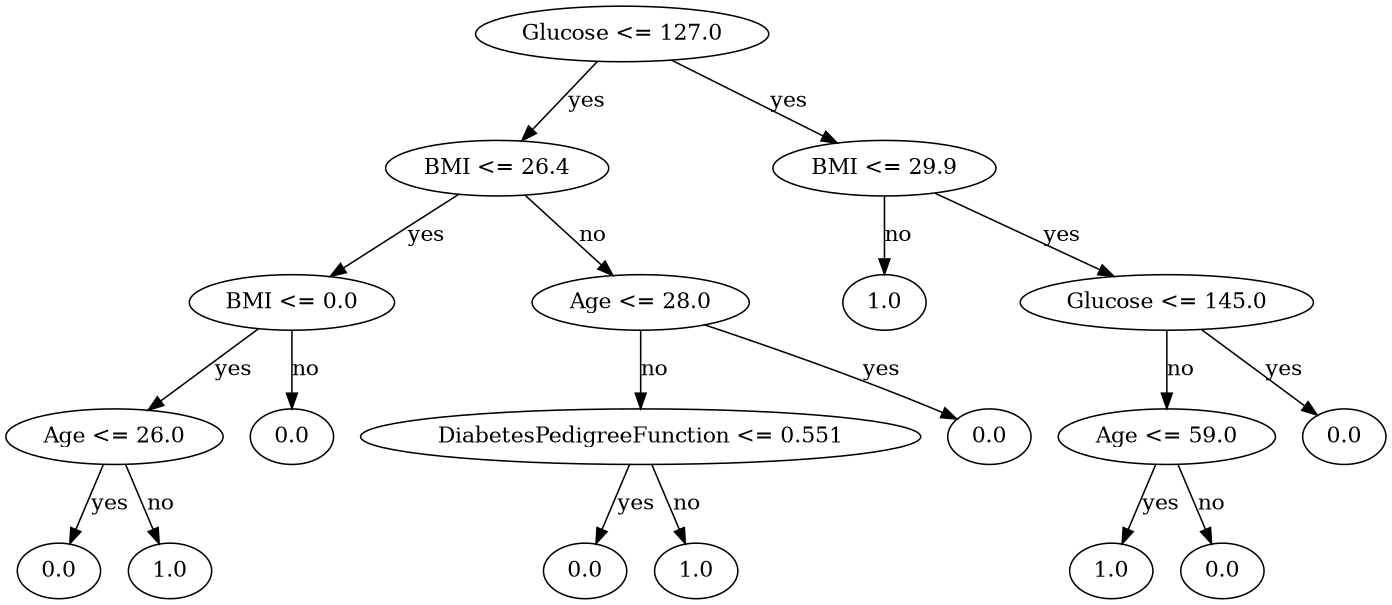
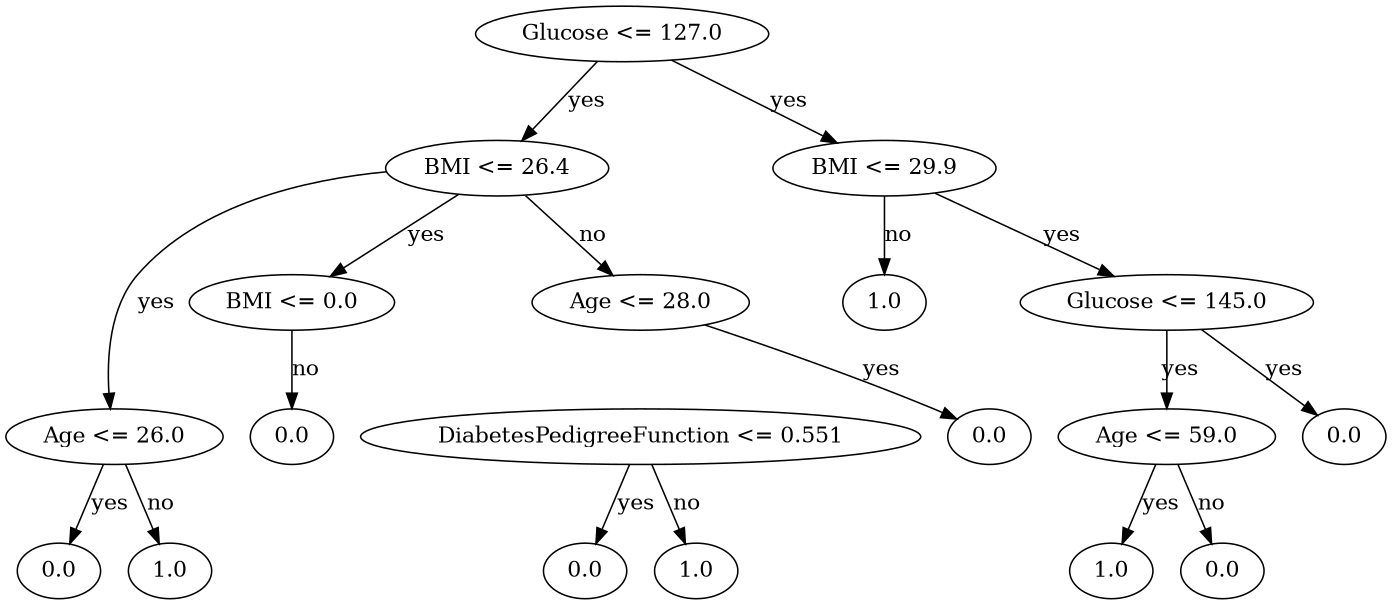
(641, 362) -> none
(209, 365) -> (196, 227)
(1181, 370) -> (1181, 370)
